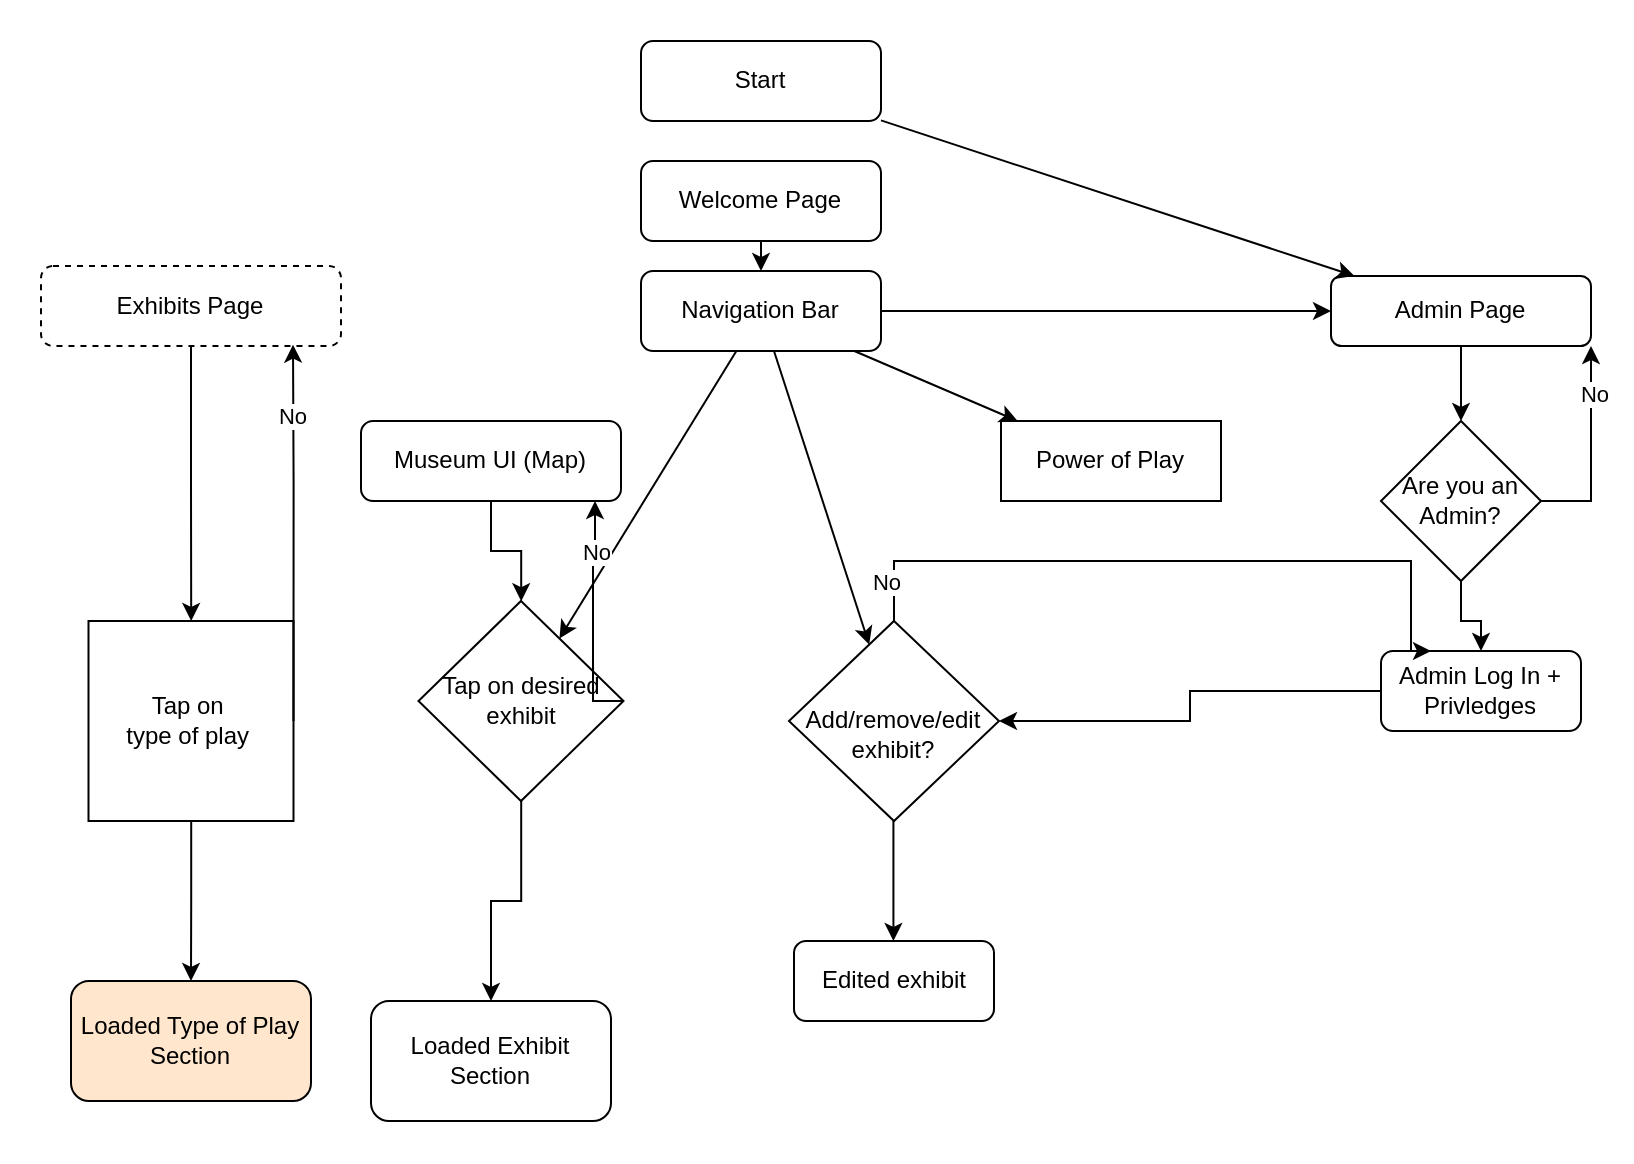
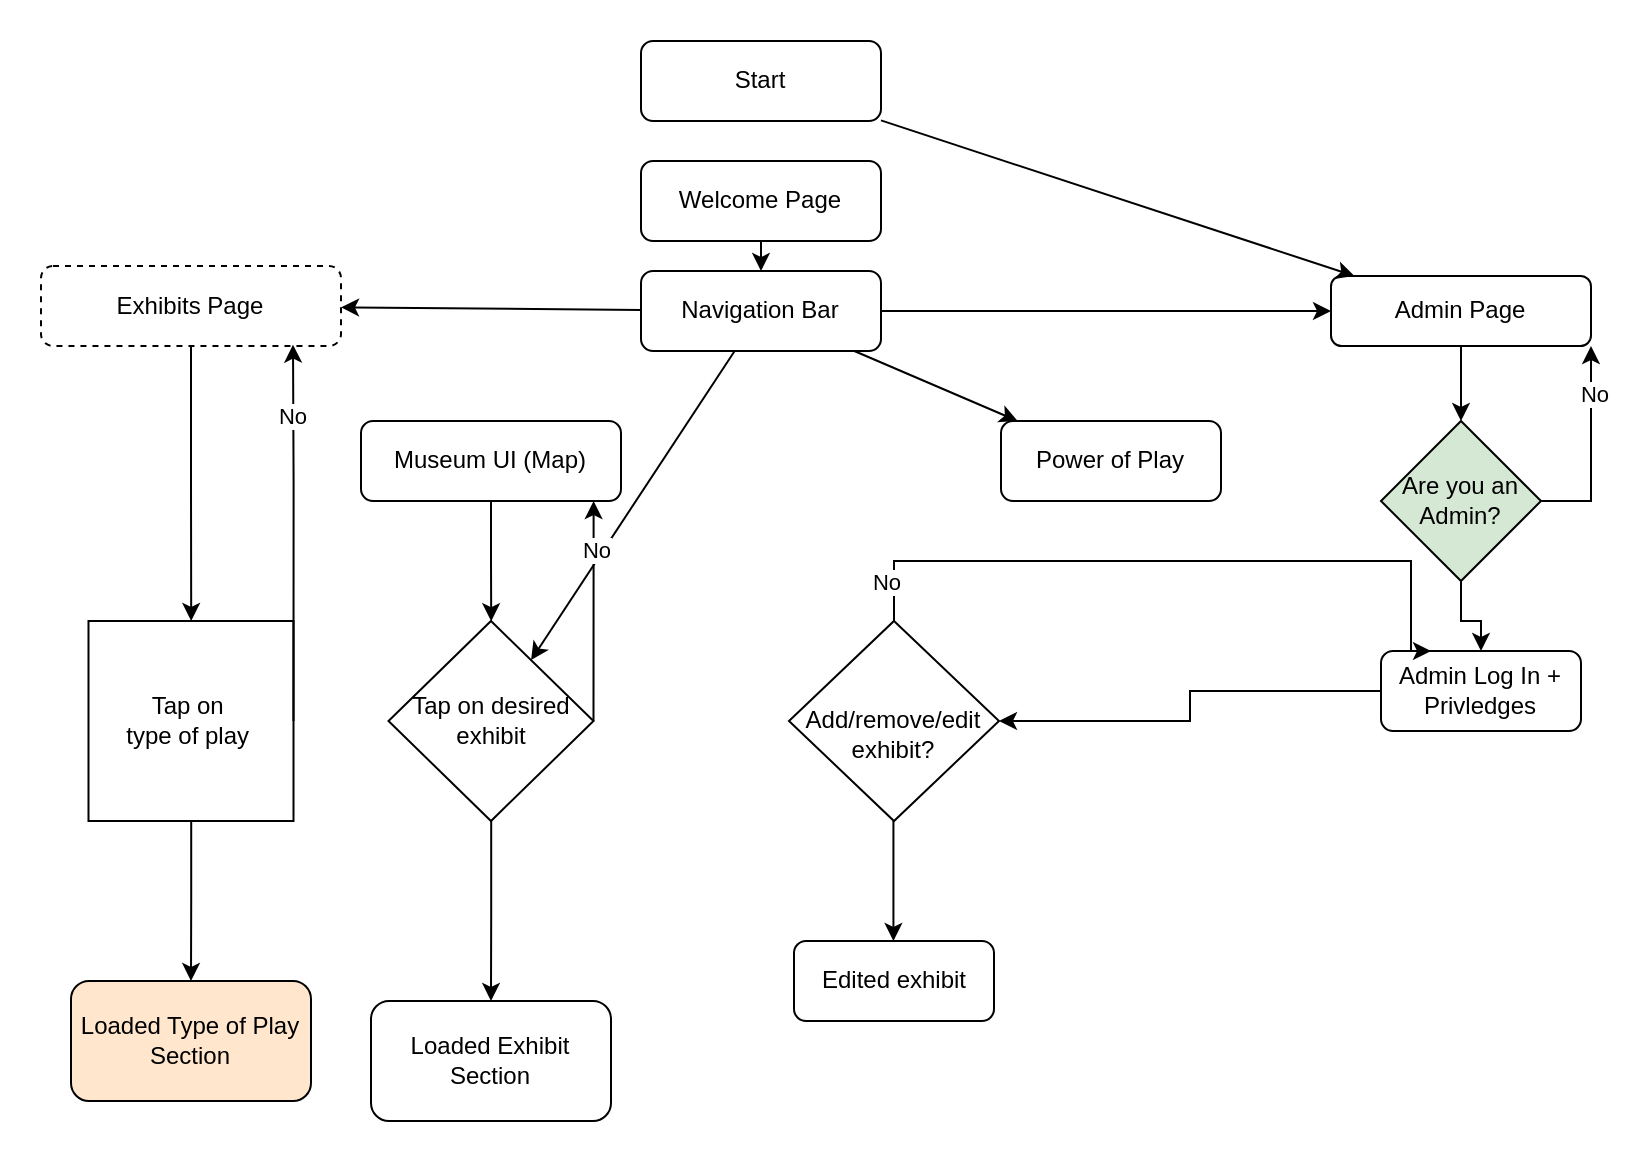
(1111, 461) -> (1111, 461)
(819, 491) -> (498, 309)
(1461, 501) -> (1461, 501)
(521, 701) -> (491, 721)
